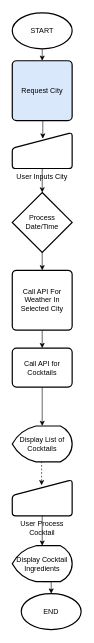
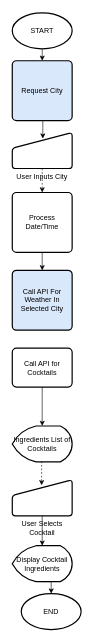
(42, 176) -> (42, 176)
(42, 222) -> (42, 222)
(42, 300) -> (42, 300)
(42, 342) -> none
(42, 444) -> (42, 444)
(42, 529) -> (42, 529)
